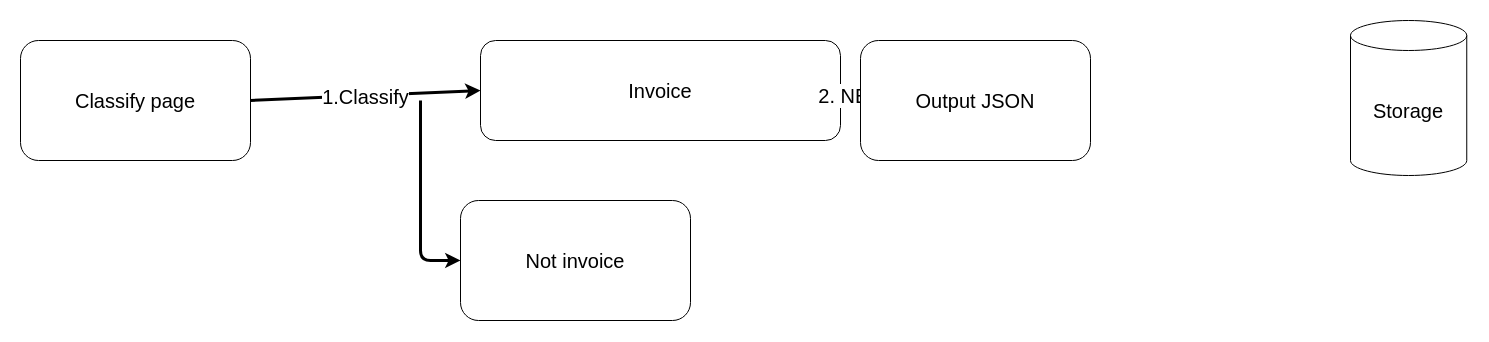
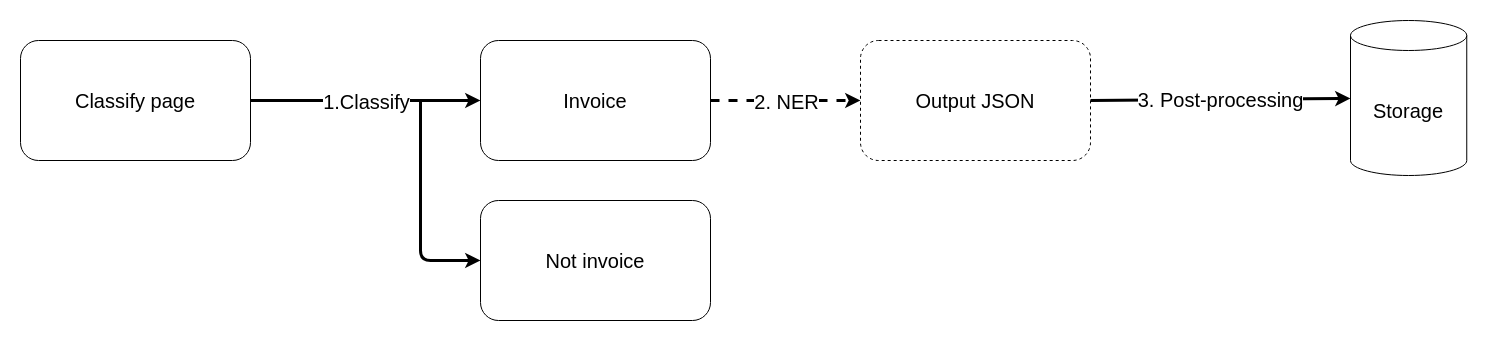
(661, 91) -> (596, 101)
none -> (1250, 99)
(976, 101) -> (976, 101)
(576, 261) -> (596, 261)
